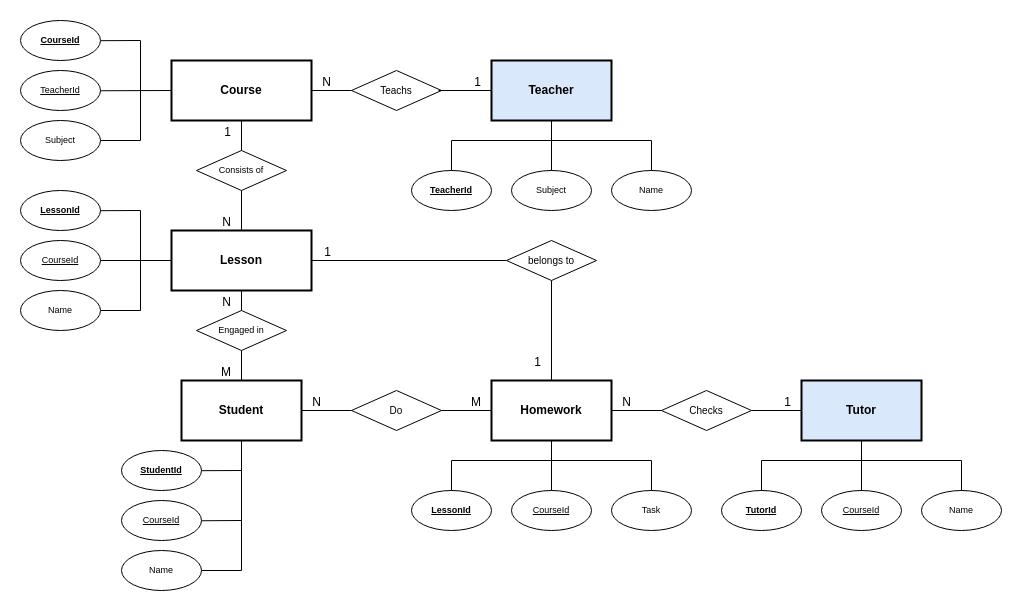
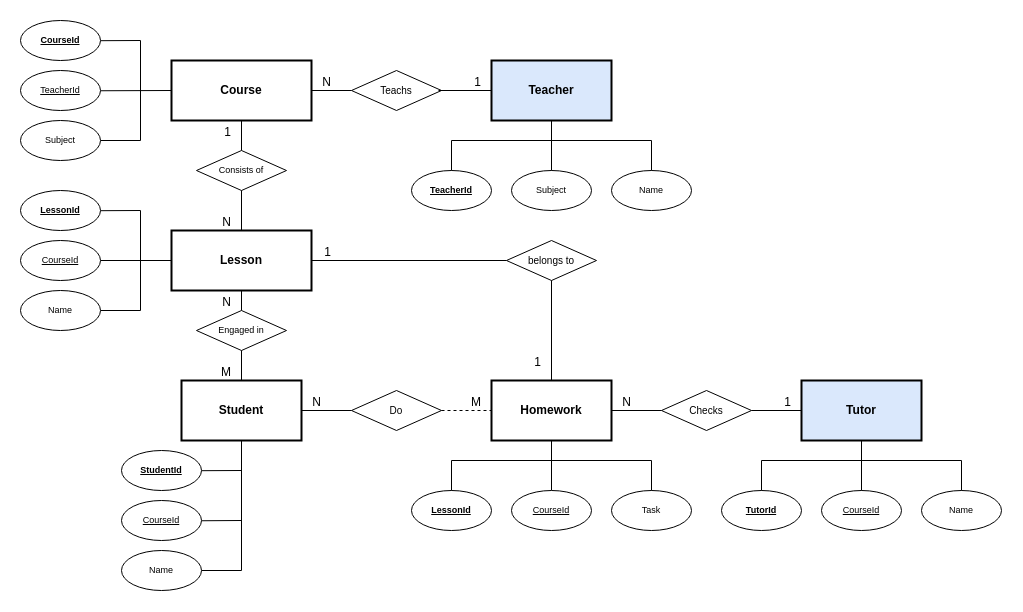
(466, 411) -> (466, 411)
